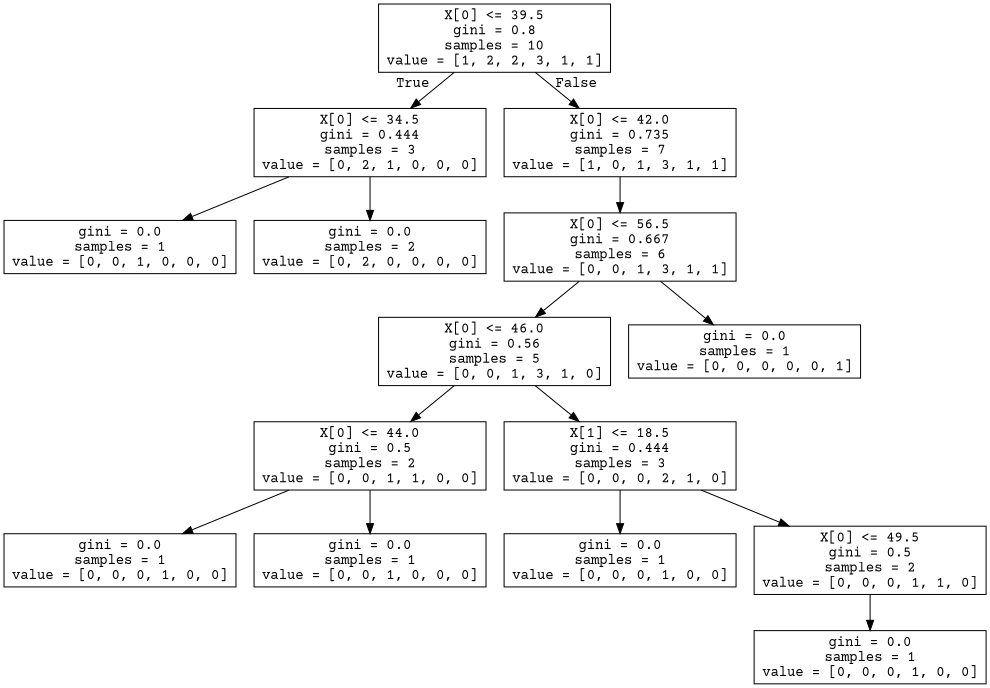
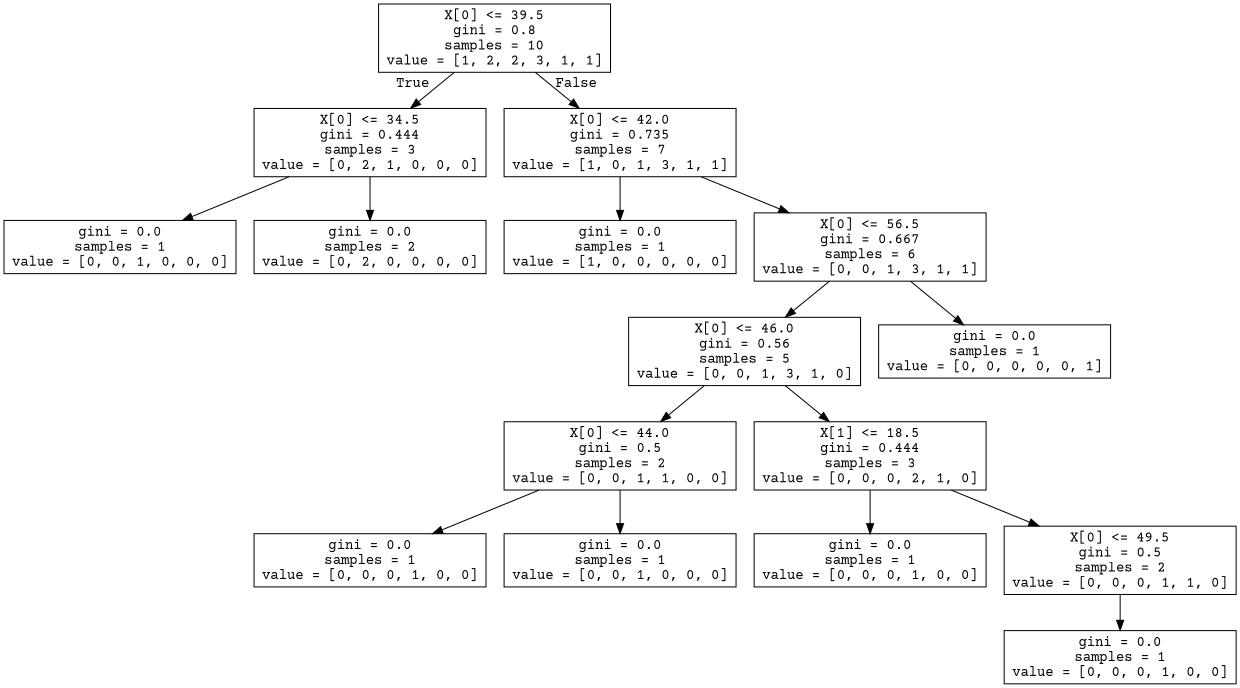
none -> (620, 247)
